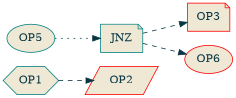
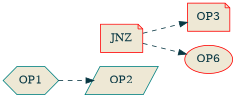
(31, 38) -> none
(122, 38) -> (122, 38)
(122, 81) -> (122, 81)
